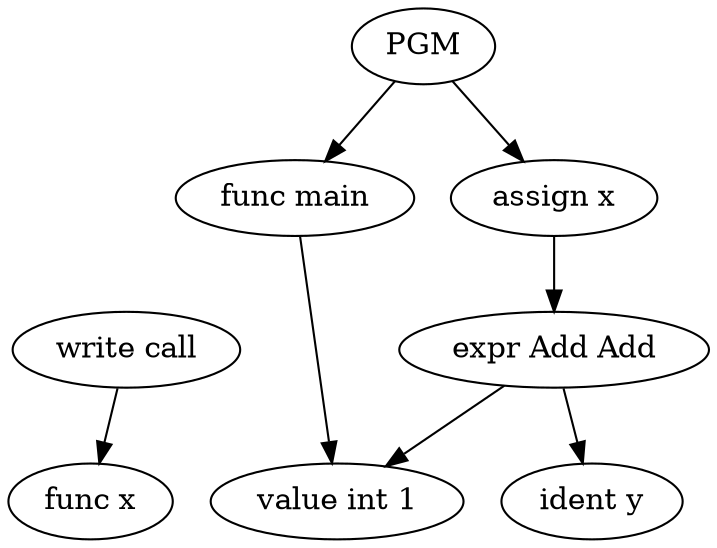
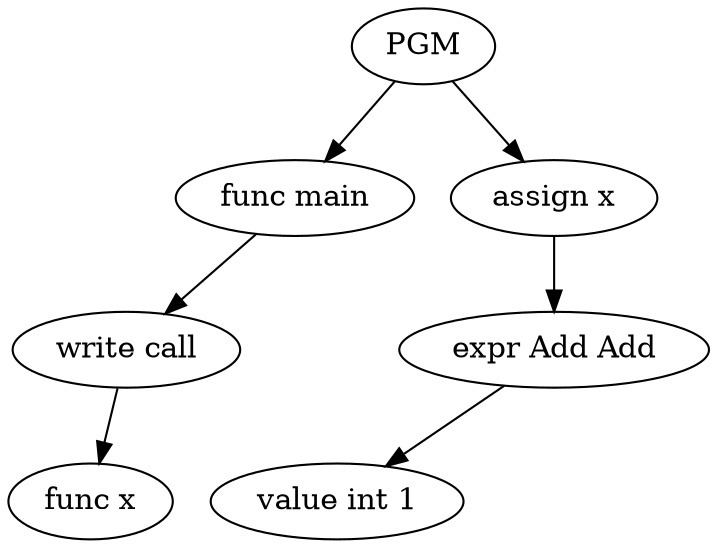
(315, 339) -> (219, 267)
(592, 501) -> none
